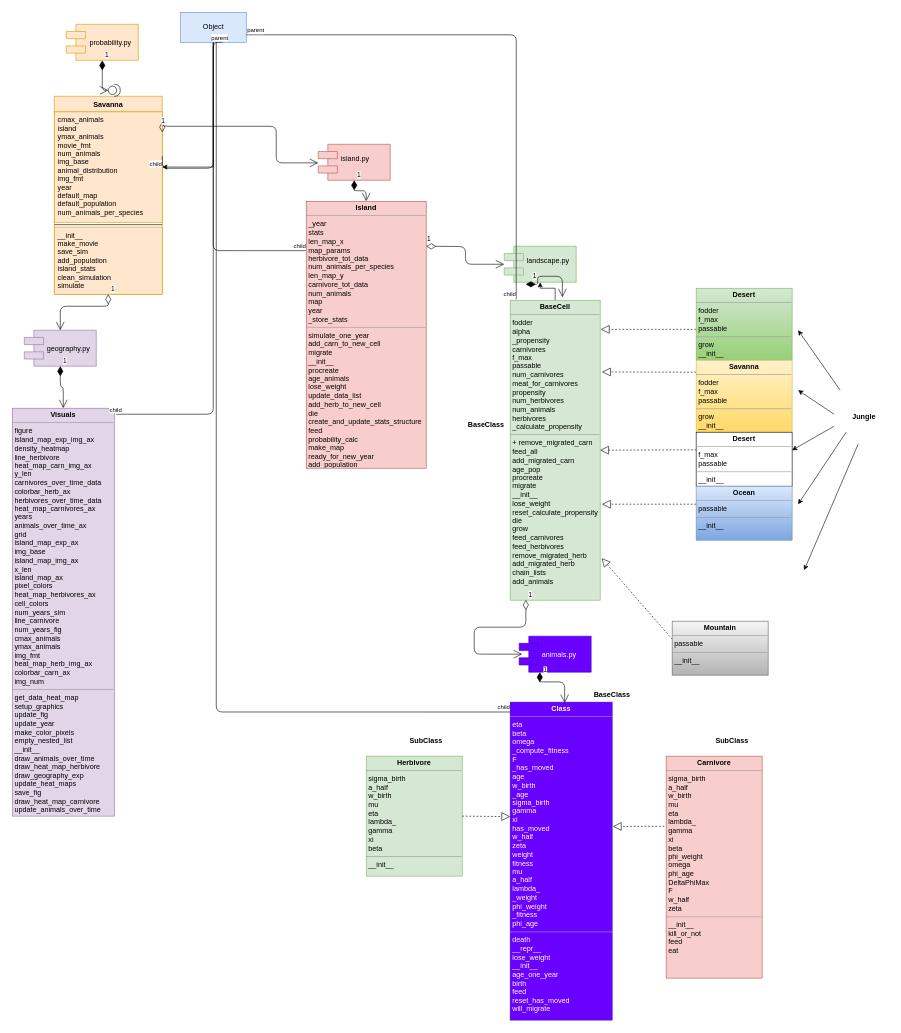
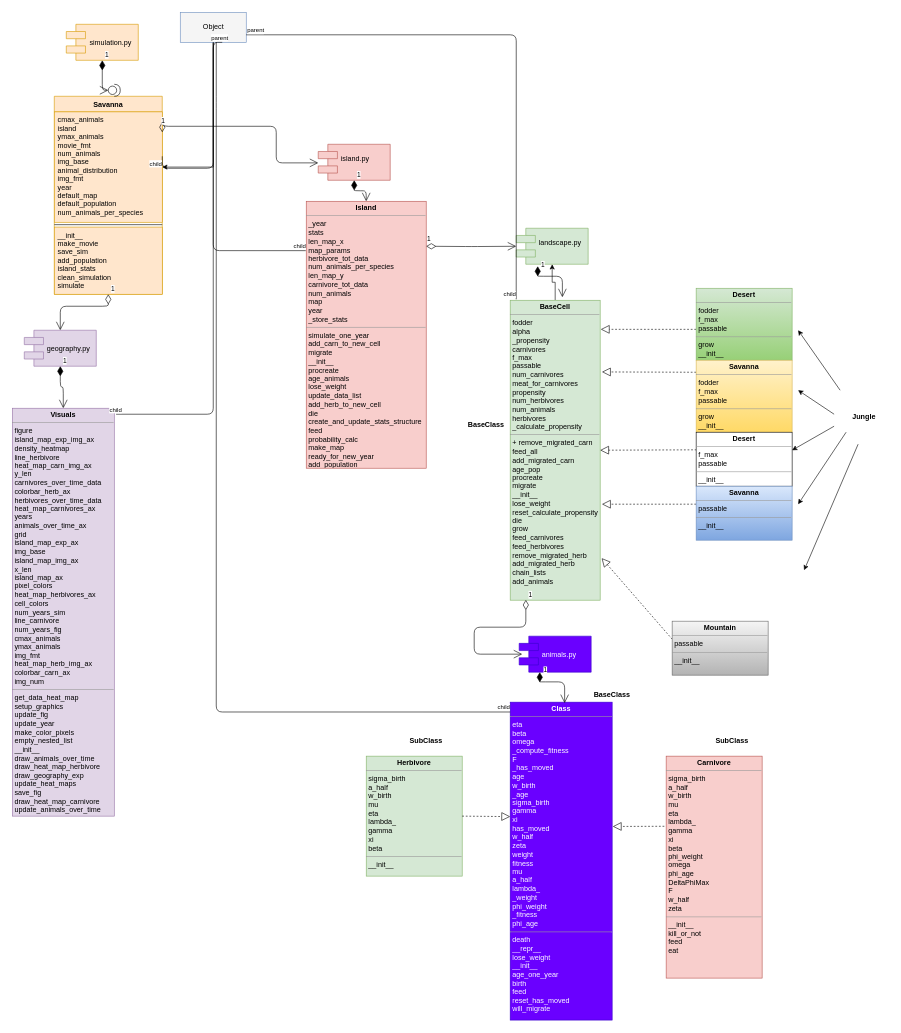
(213, 27) -> (213, 27)
(114, 43) -> (112, 43)
(540, 264) -> (552, 246)
(711, 499) -> (711, 499)
